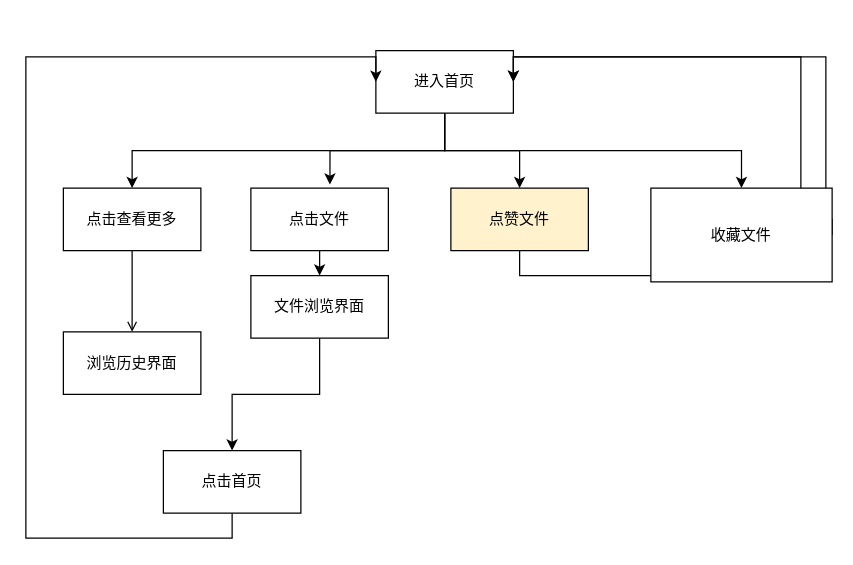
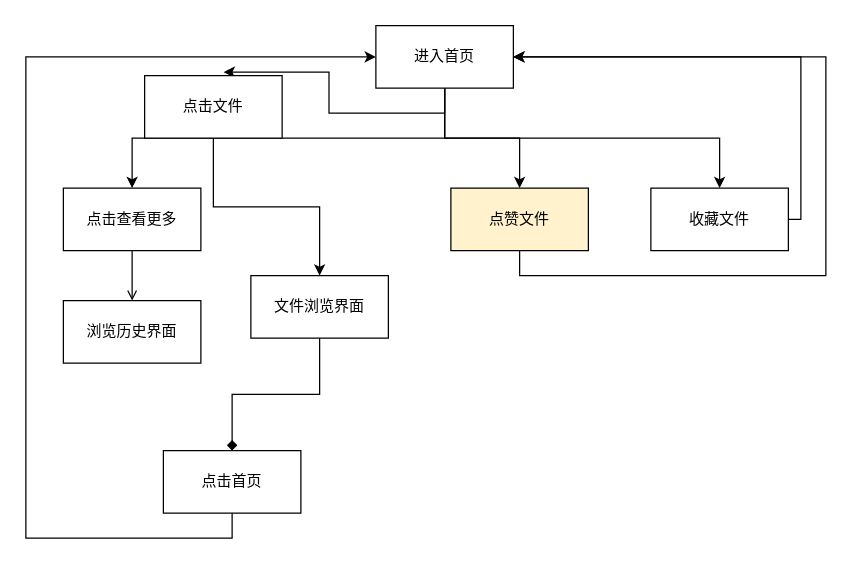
(444, 82) -> (444, 57)
(319, 219) -> (213, 107)
(741, 235) -> (719, 219)
(132, 363) -> (132, 332)
(232, 441) -> (232, 440)
